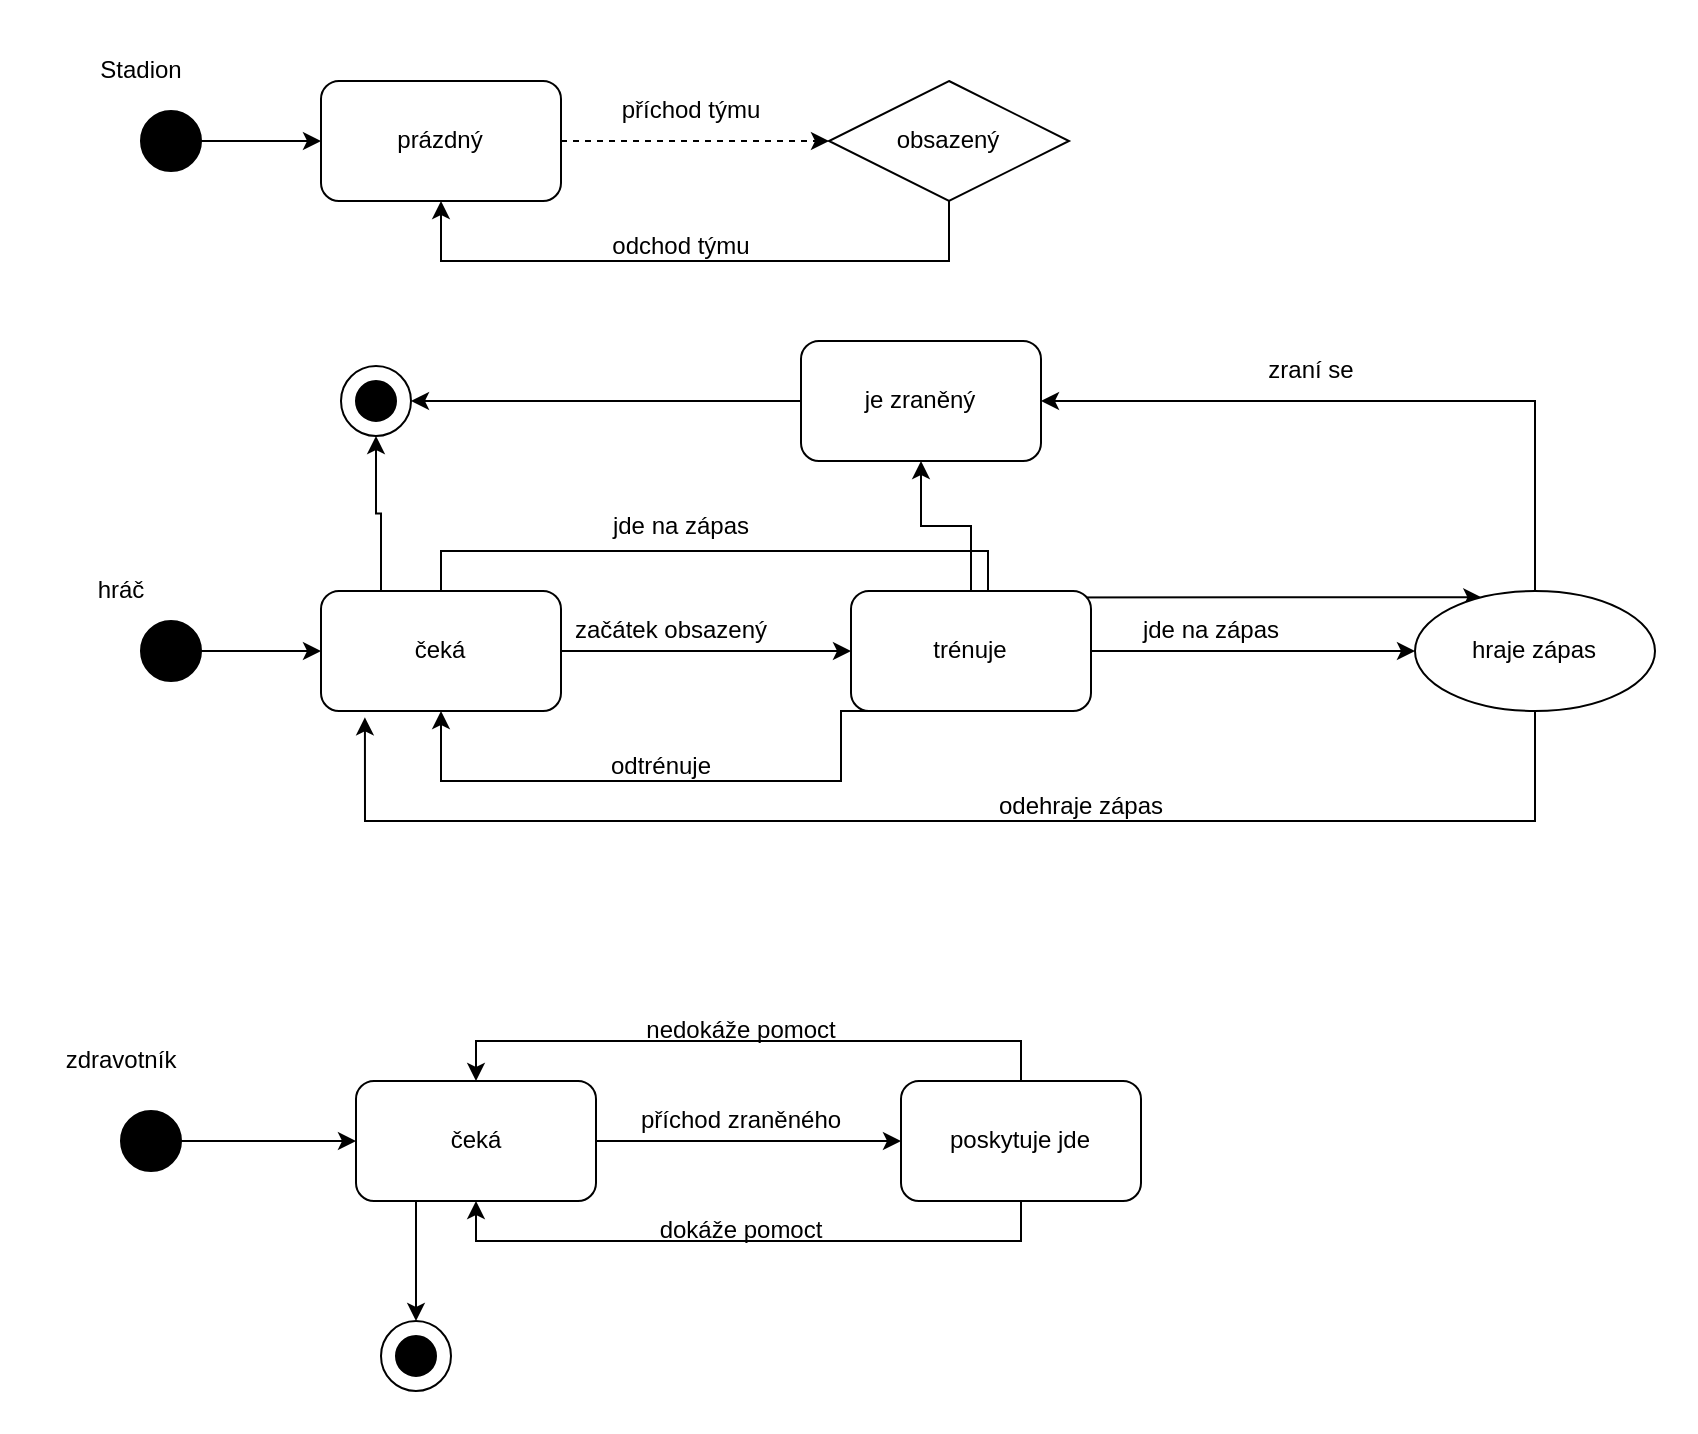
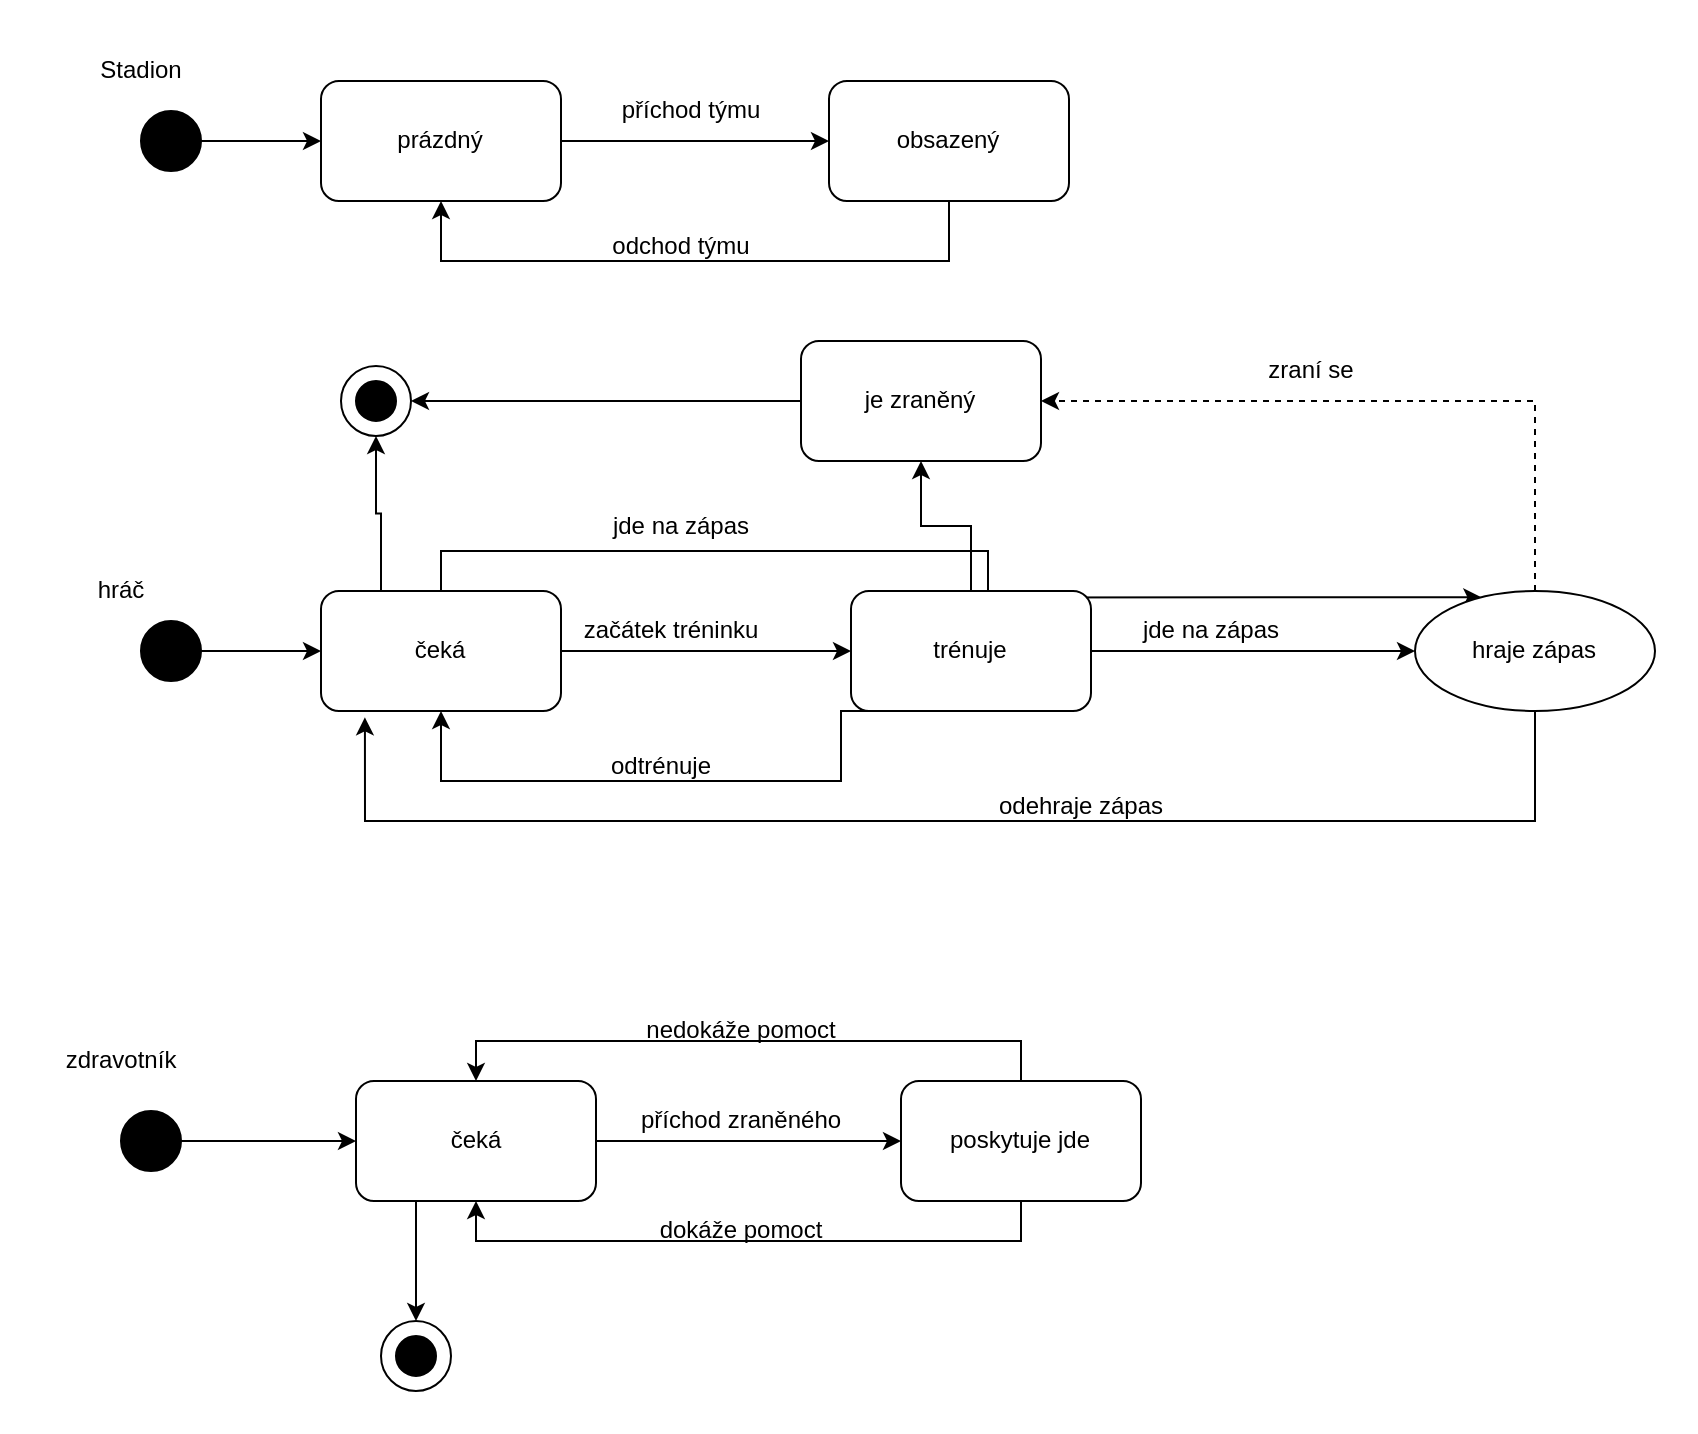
(689, 141) -> (689, 141)
(949, 141) -> (949, 141)
(1387, 401) -> (1387, 401)
(672, 631) -> (672, 631)
